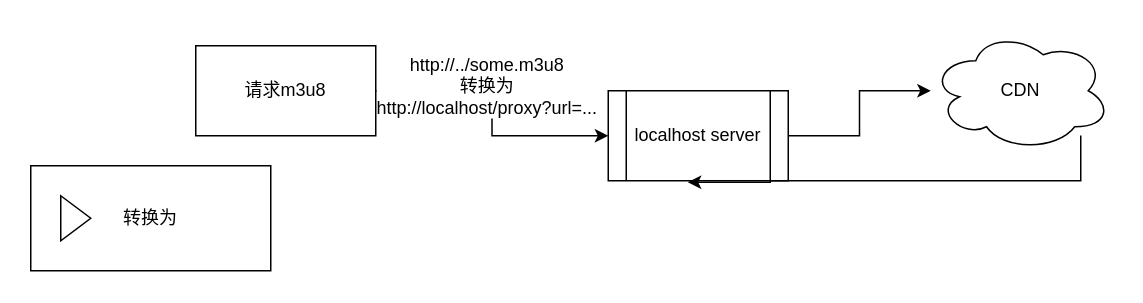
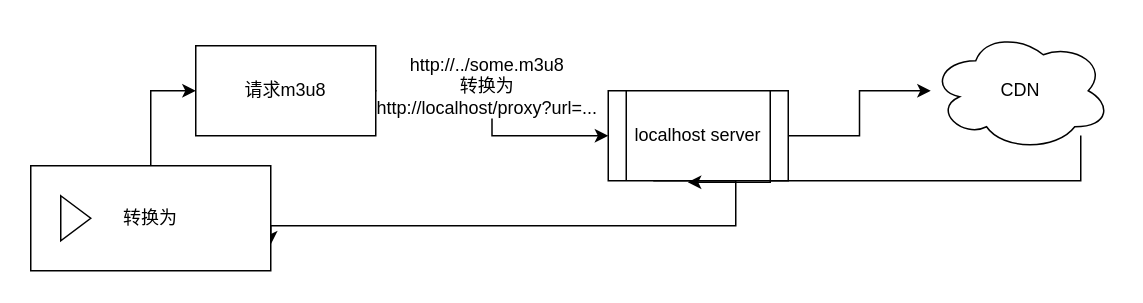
none -> (151, 111)
none -> (520, 226)
